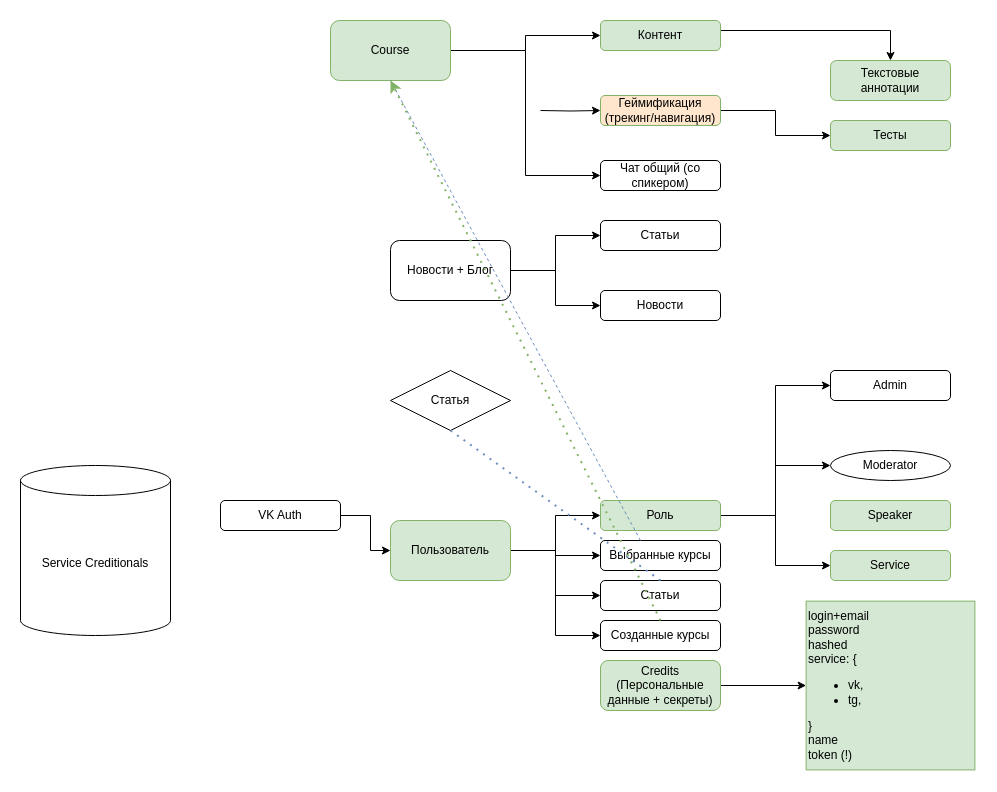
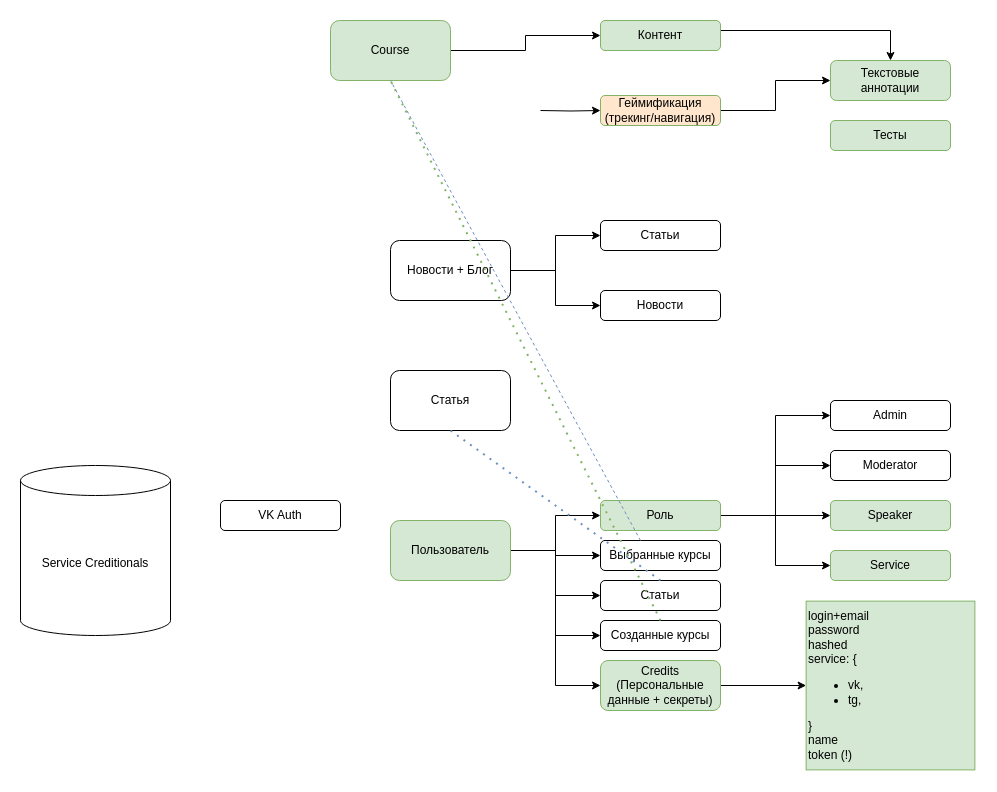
(786, 136) -> (784, 81)
(526, 148) -> none
(661, 176) -> none
(538, 375) -> (538, 375)
(891, 386) -> (891, 416)
(451, 401) -> (451, 401)
(891, 466) -> (891, 466)
none -> (800, 516)
(371, 525) -> none
none -> (556, 681)
